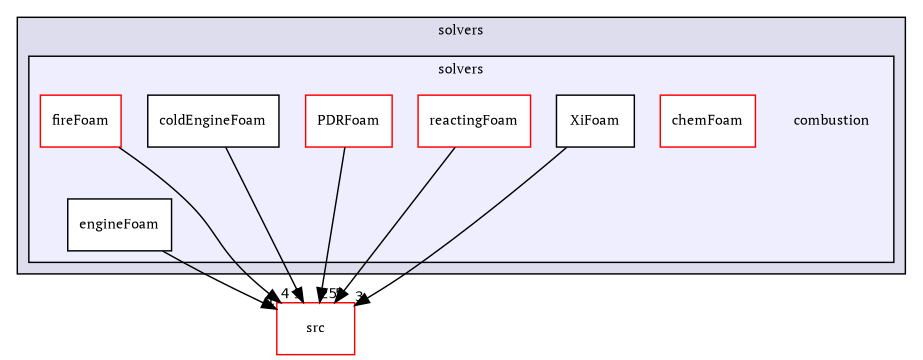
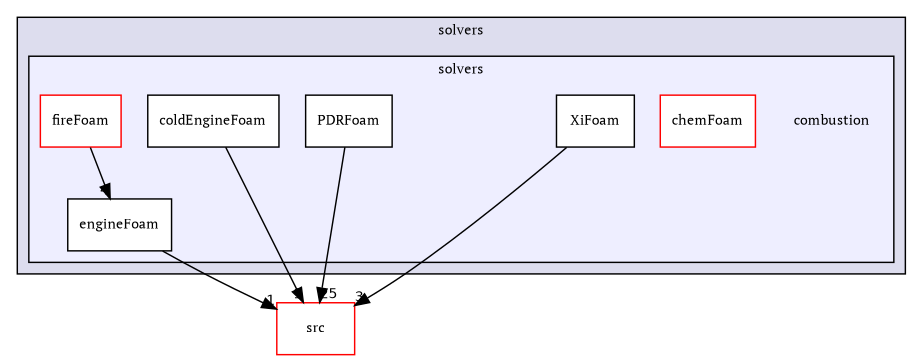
(349, 121) -> (349, 121)
(474, 121) -> none
(200, 215) -> (98, 166)
